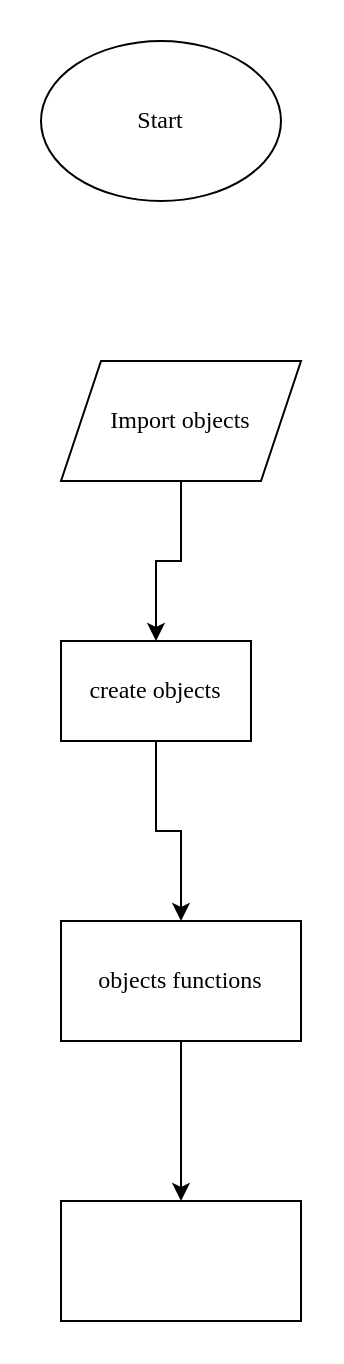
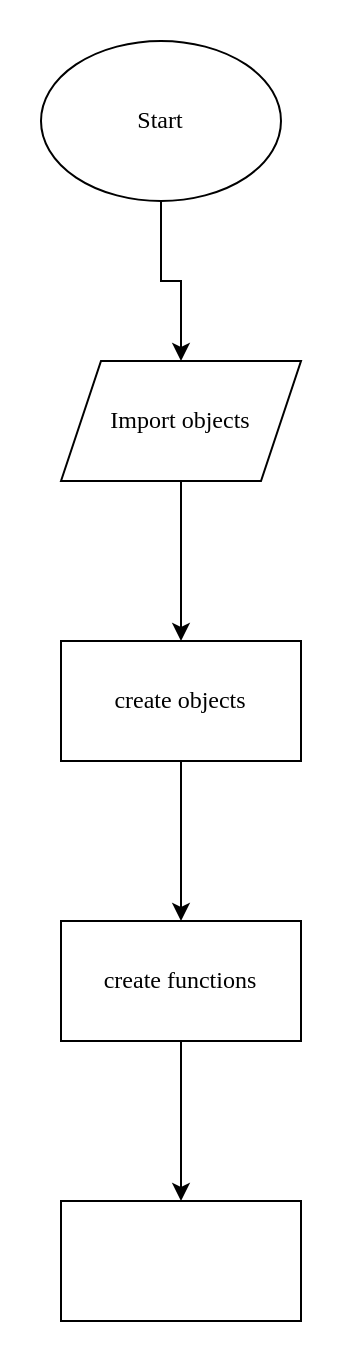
none -> (164, 281)
(156, 691) -> (181, 701)
(181, 981) -> (181, 981)
